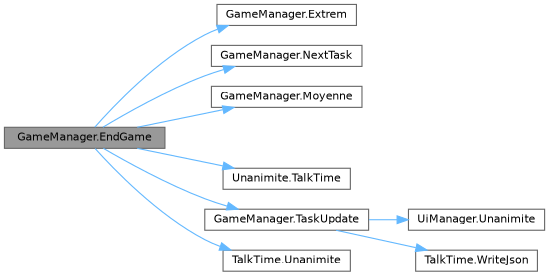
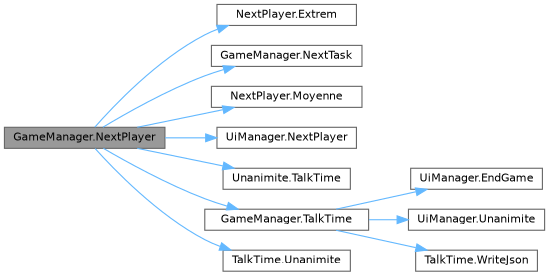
(287, 15) -> (287, 15)
(287, 97) -> (287, 97)
(85, 138) -> (85, 138)
none -> (287, 138)
none -> (477, 179)
(287, 220) -> (287, 220)
